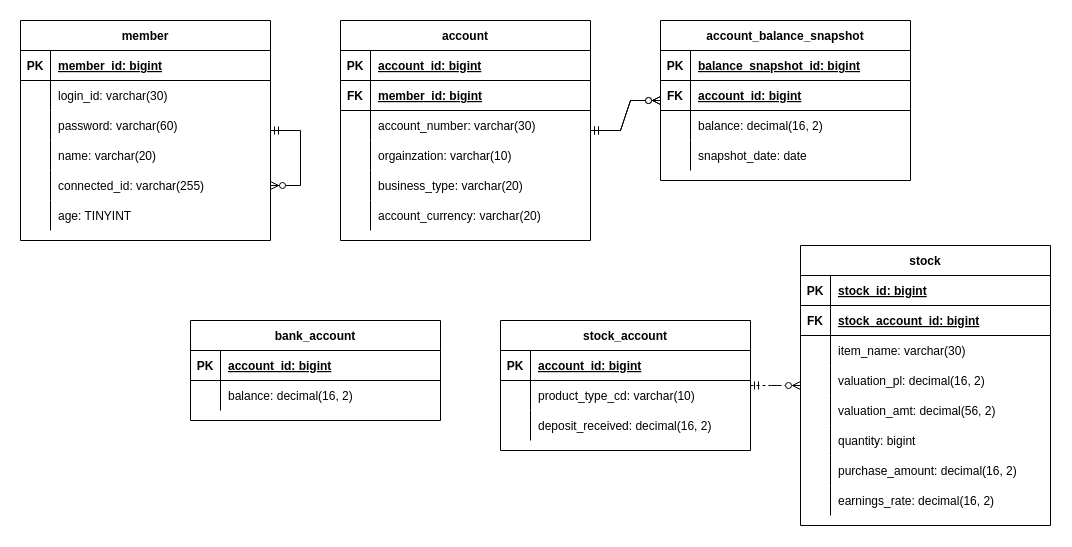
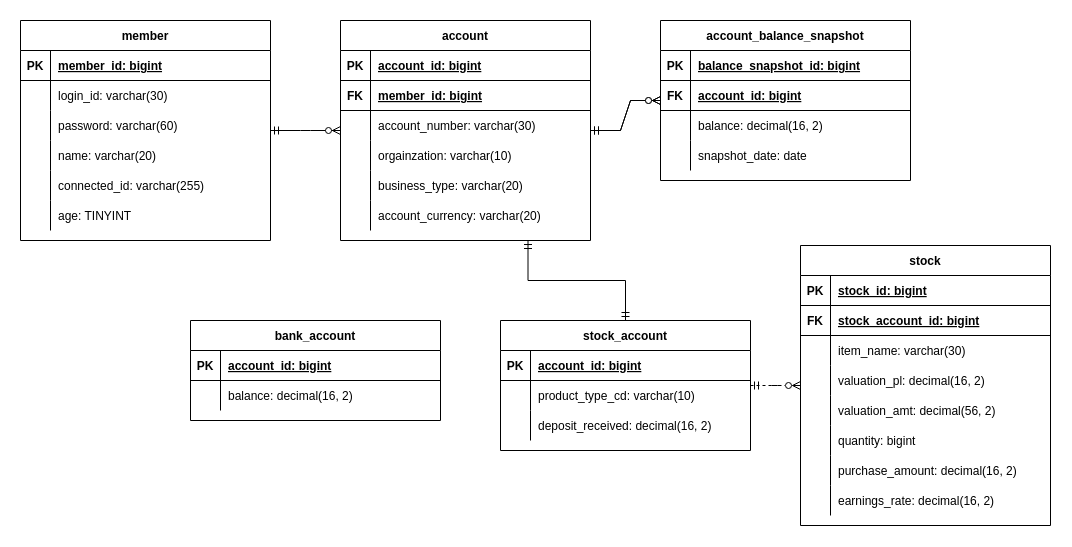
(301, 171) -> (318, 131)
none -> (577, 281)
